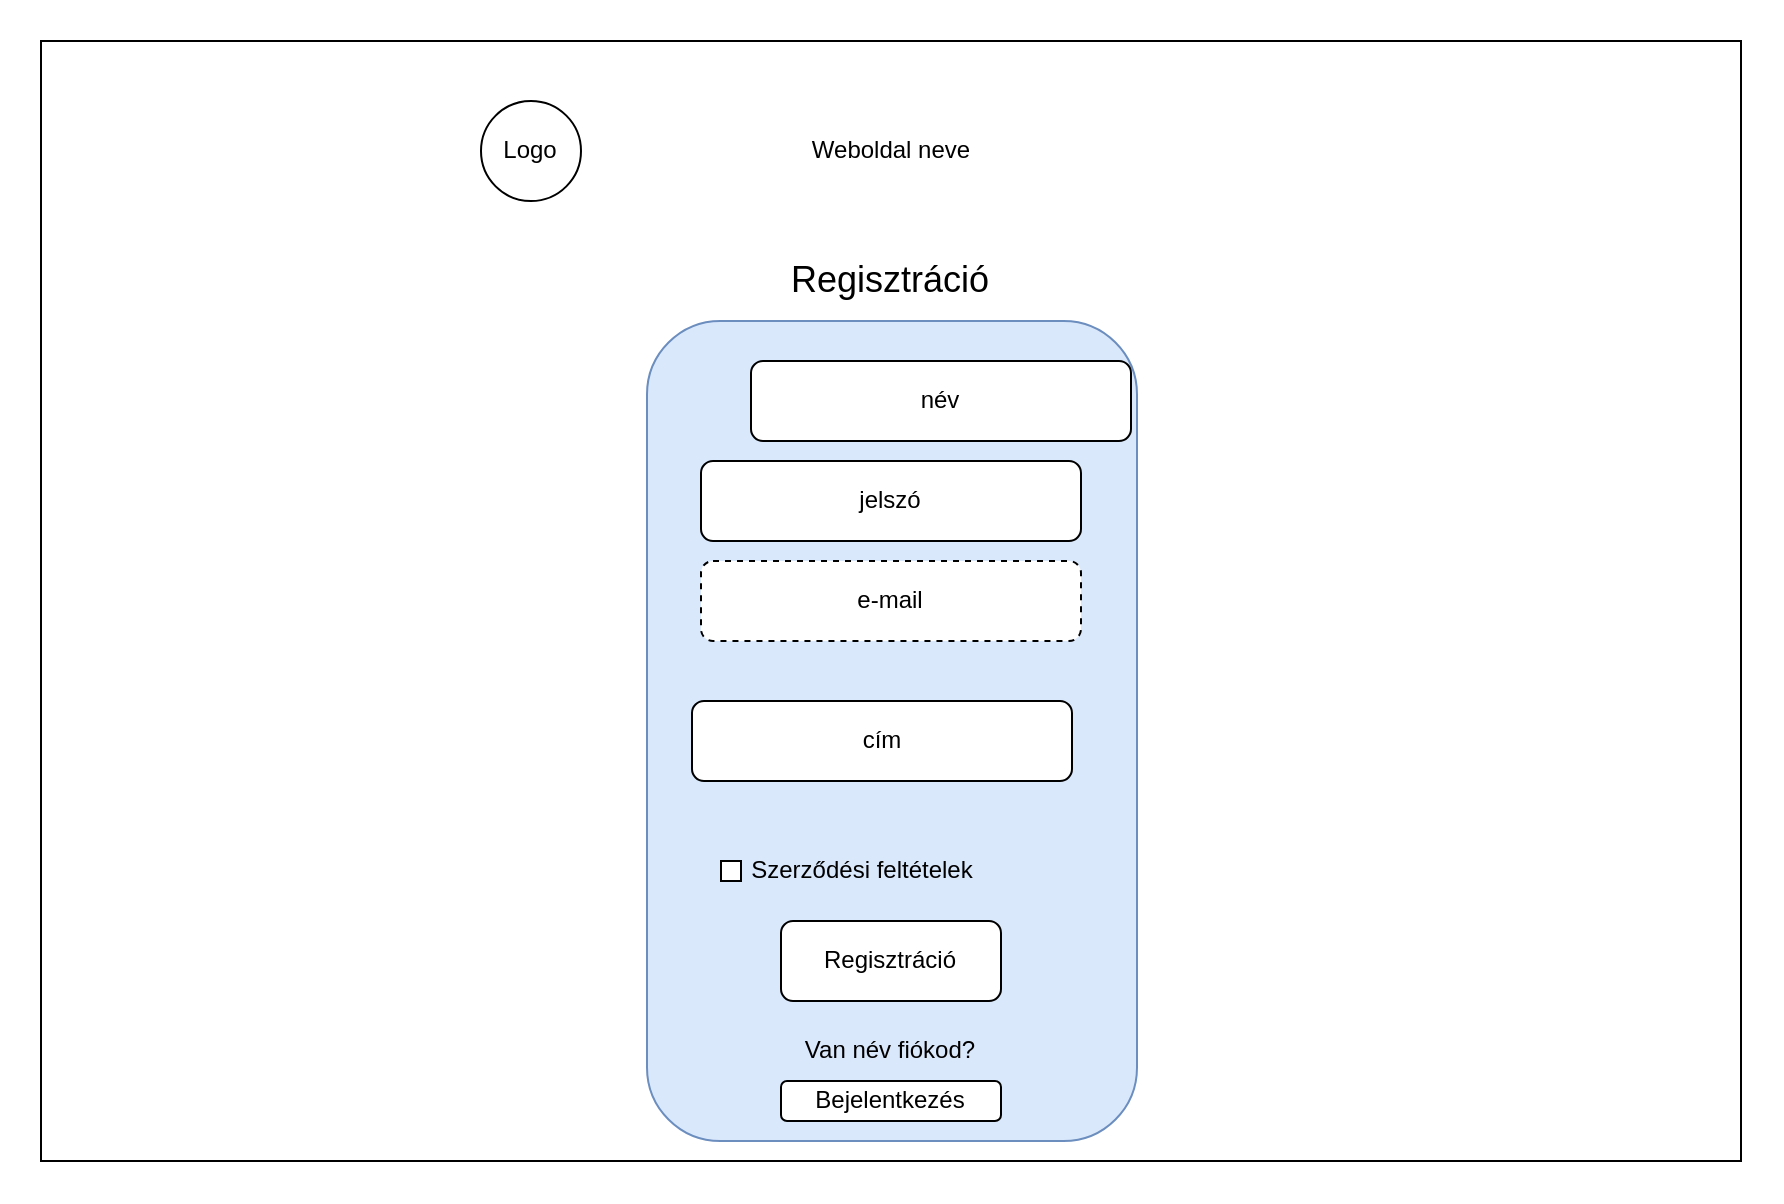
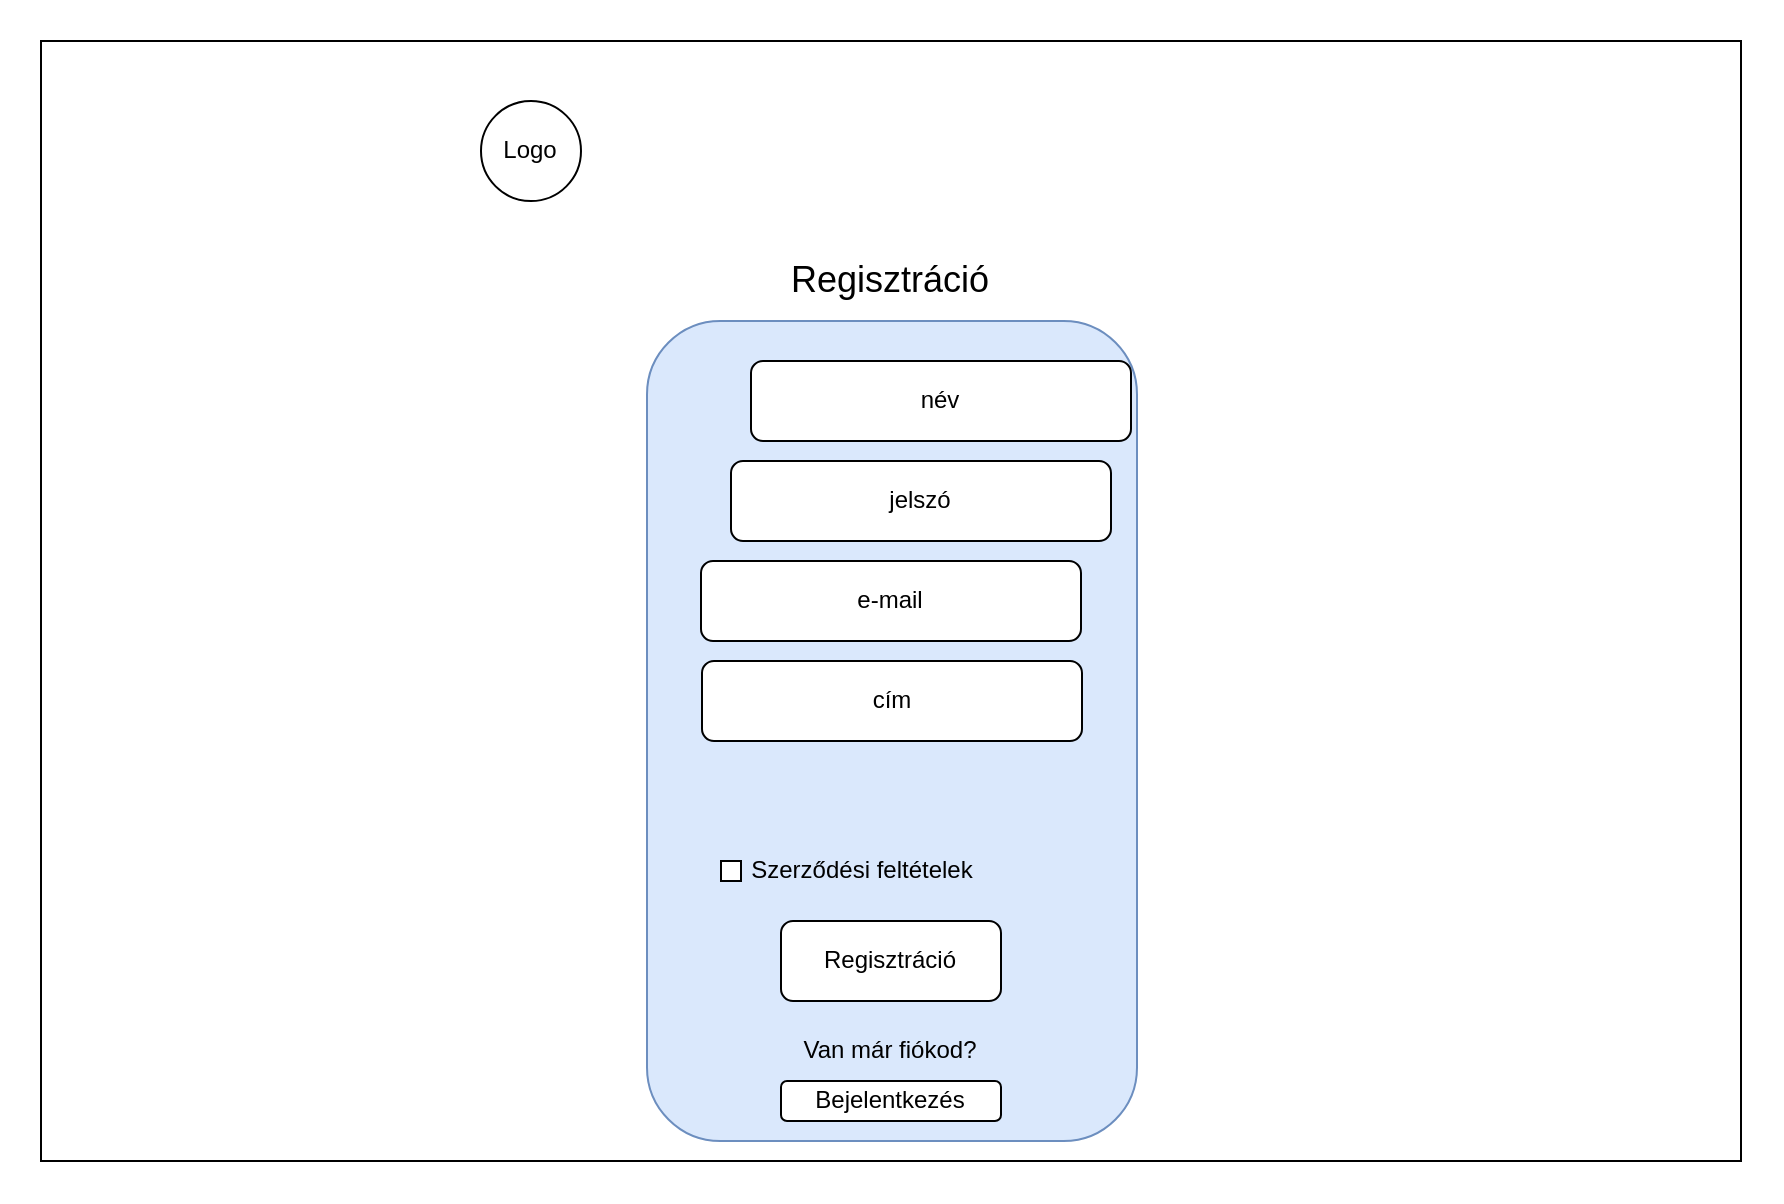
(892, 151) -> none
(891, 501) -> (921, 501)
(891, 601) -> (891, 601)
(882, 741) -> (892, 701)
(891, 1051) -> (891, 1051)
